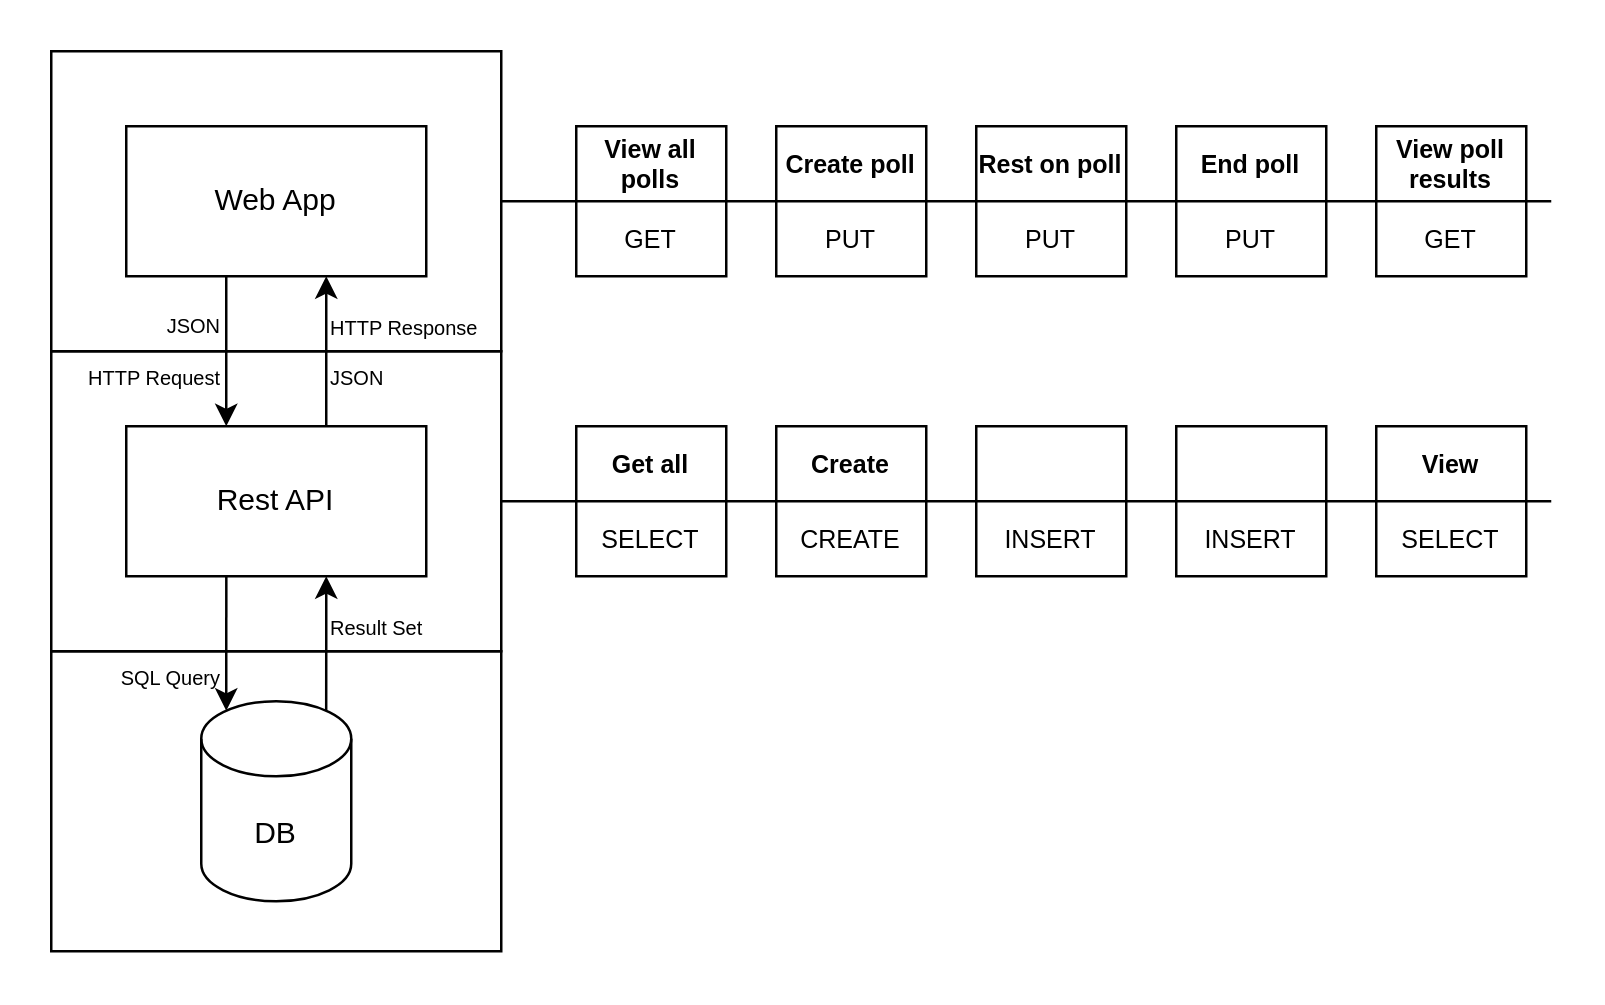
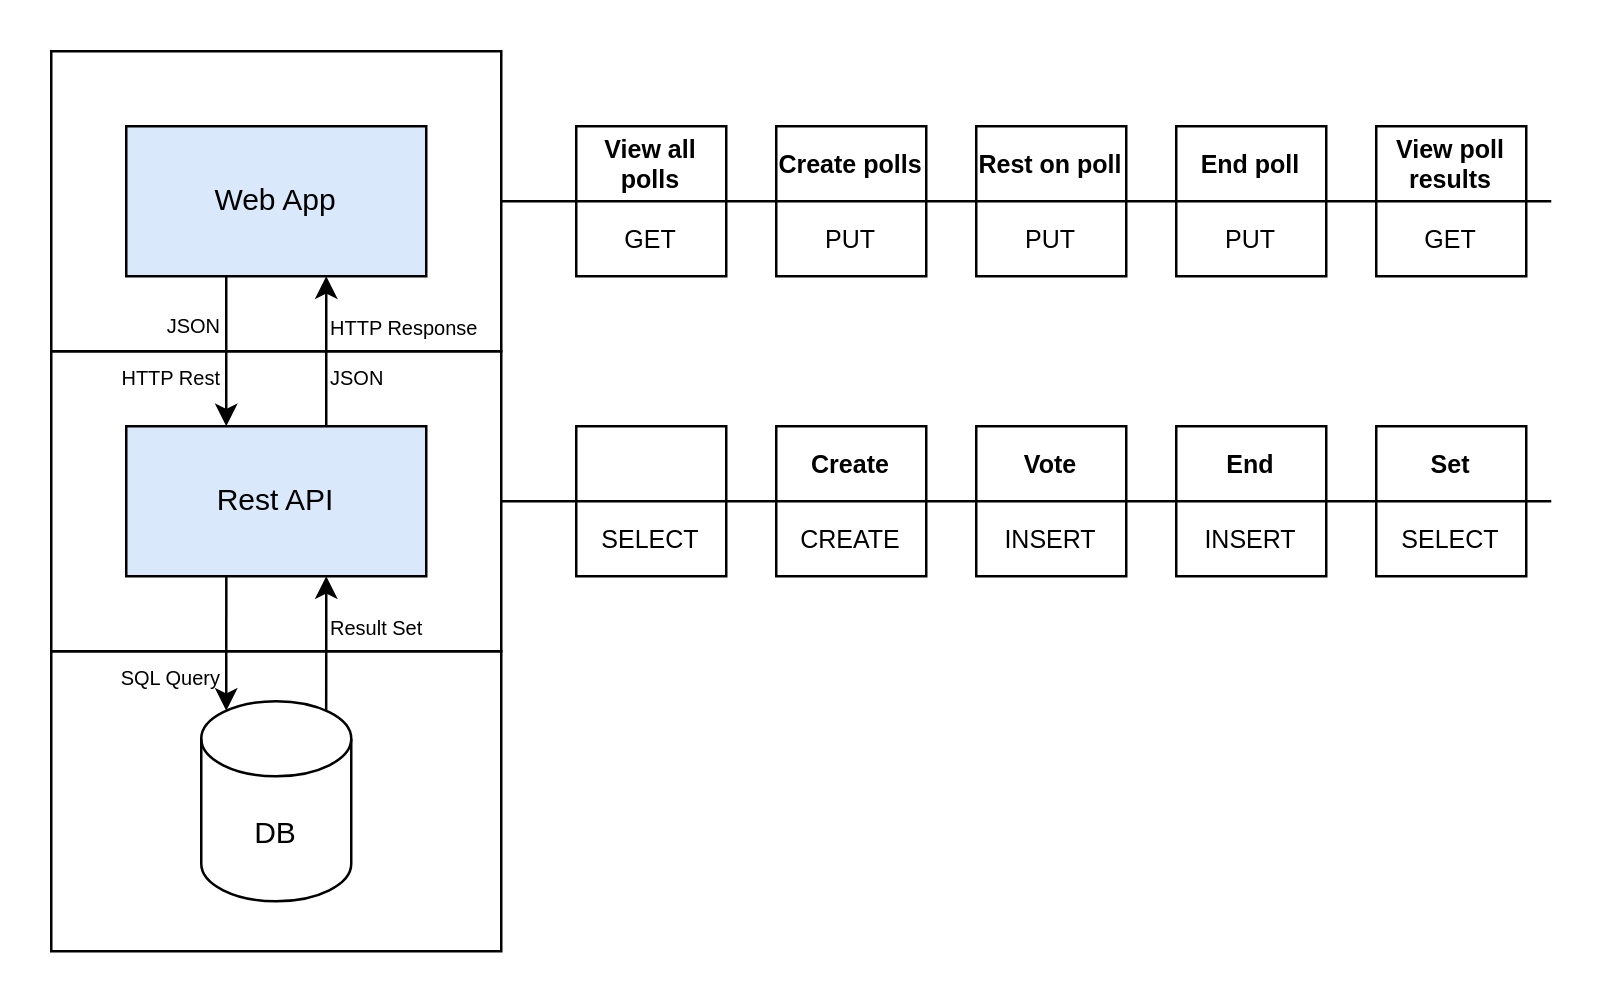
(851, 164) -> (851, 164)
(276, 201) -> (276, 201)
(136, 376) -> (150, 376)
(651, 464) -> none
none -> (1051, 464)
none -> (1251, 464)
(1451, 464) -> (1451, 464)
(276, 501) -> (276, 501)
